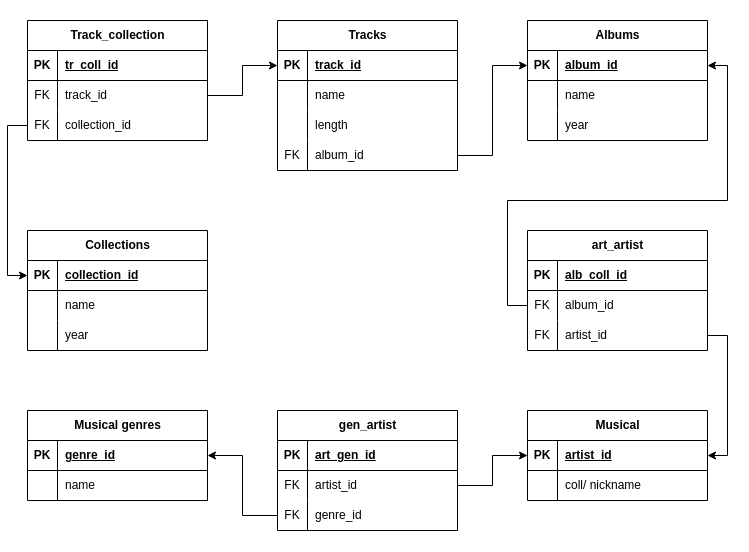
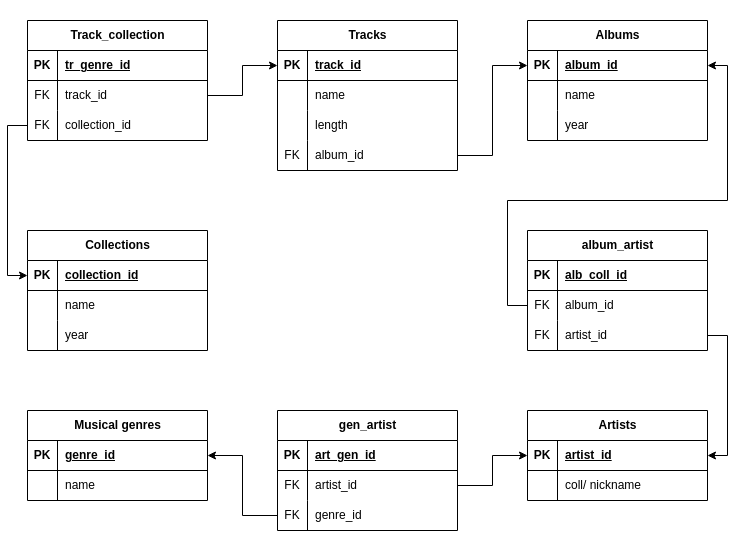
(94, 66) -> (101, 66)
(618, 246) -> (618, 246)
(618, 426) -> (618, 426)
